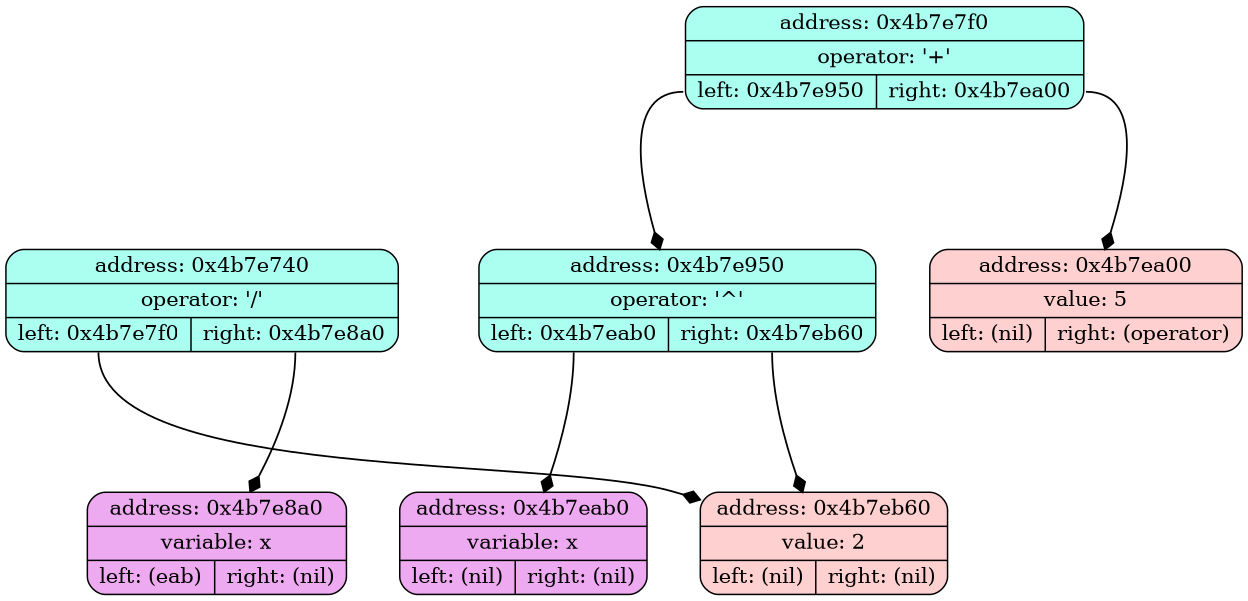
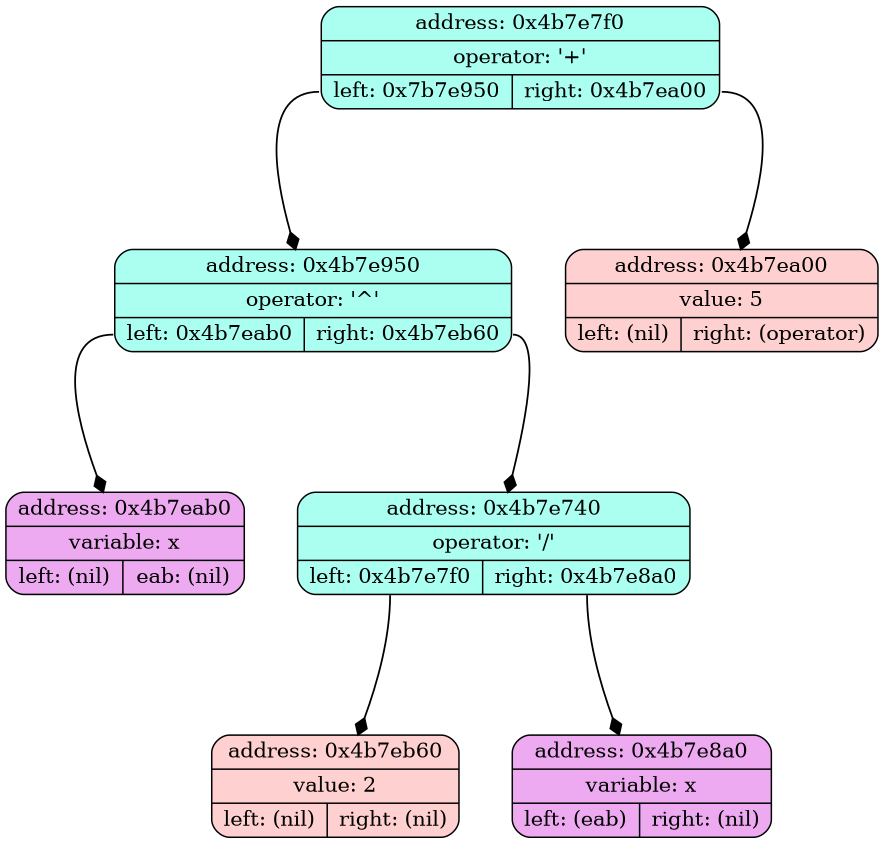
(781, 91) -> (417, 91)
(779, 415) -> (527, 402)
(581, 577) -> (184, 577)
